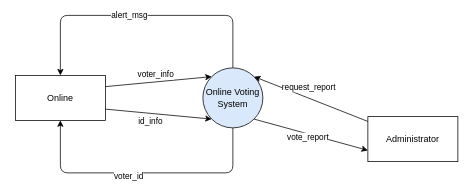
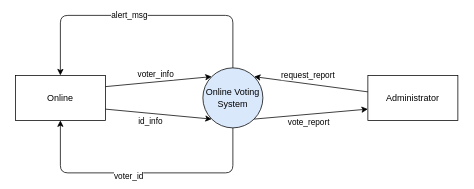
(413, 139) -> (413, 98)
